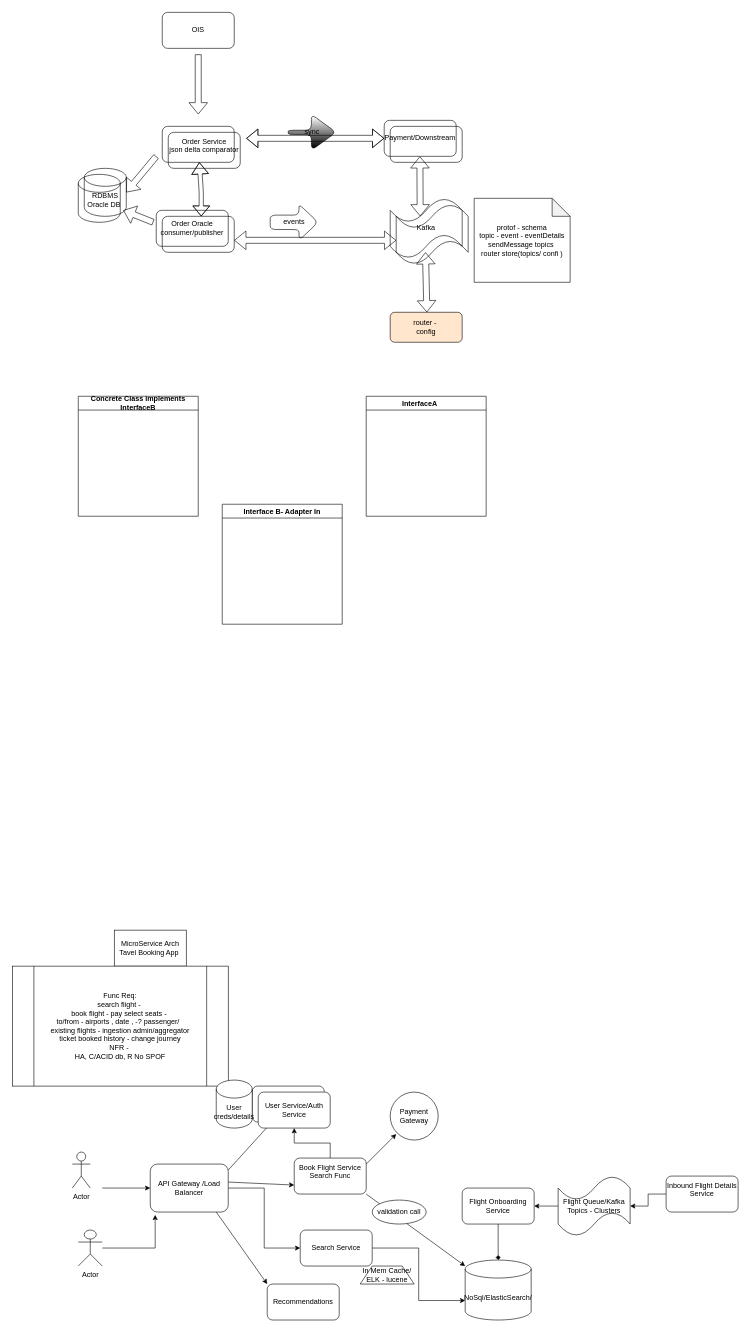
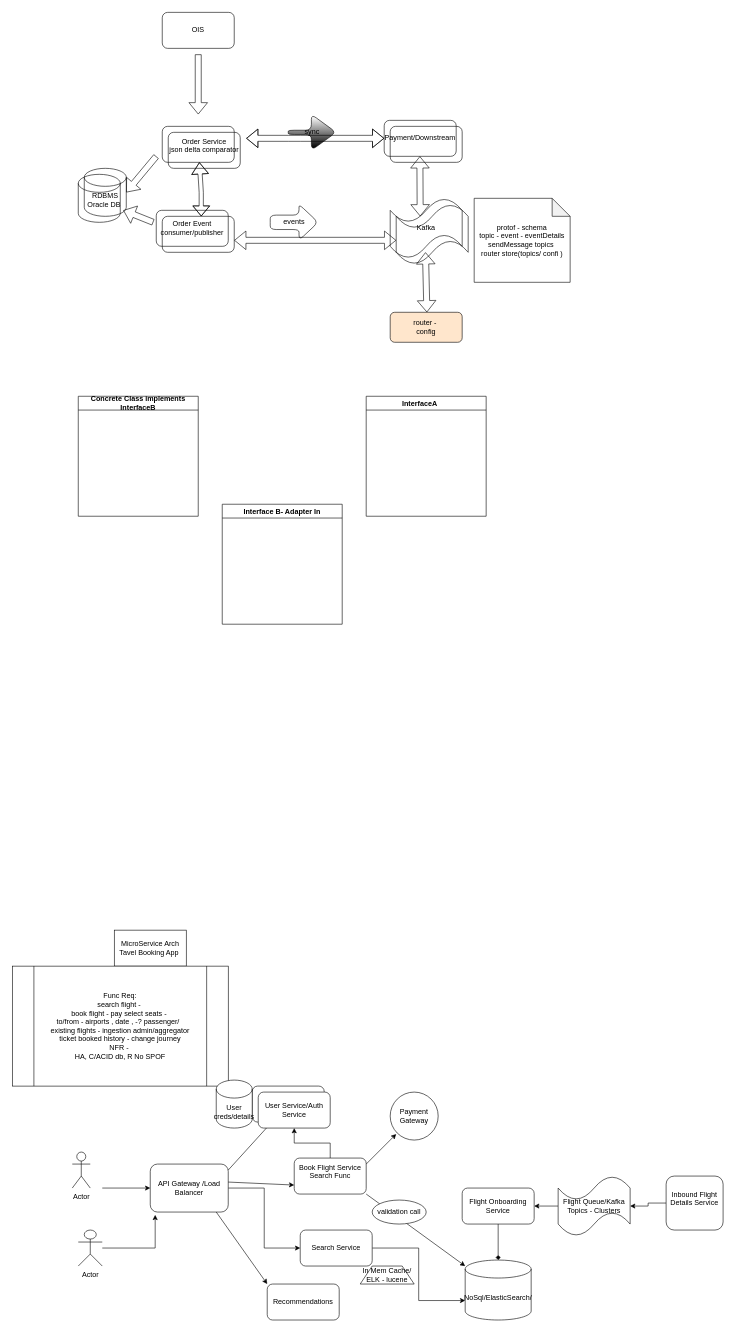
(192, 228) -> (192, 228)
(702, 1194) -> (695, 1203)
